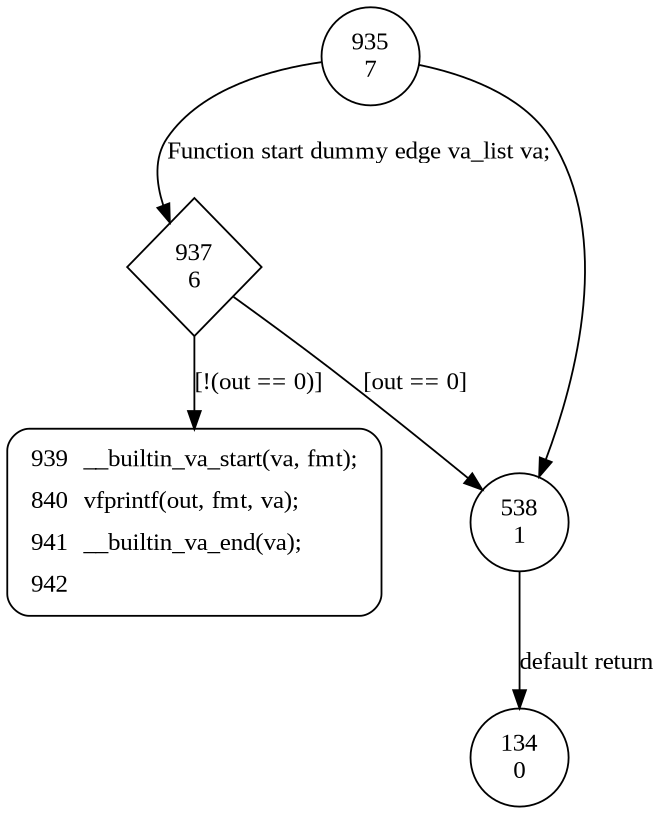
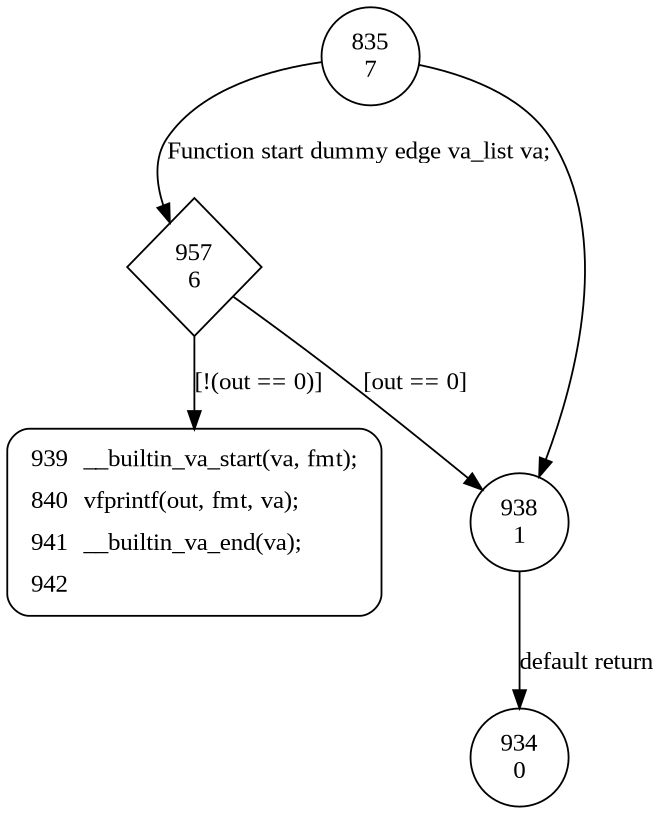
(371, 56) -> (371, 56)
(194, 267) -> (194, 267)
(520, 522) -> (520, 522)
(520, 758) -> (520, 758)
